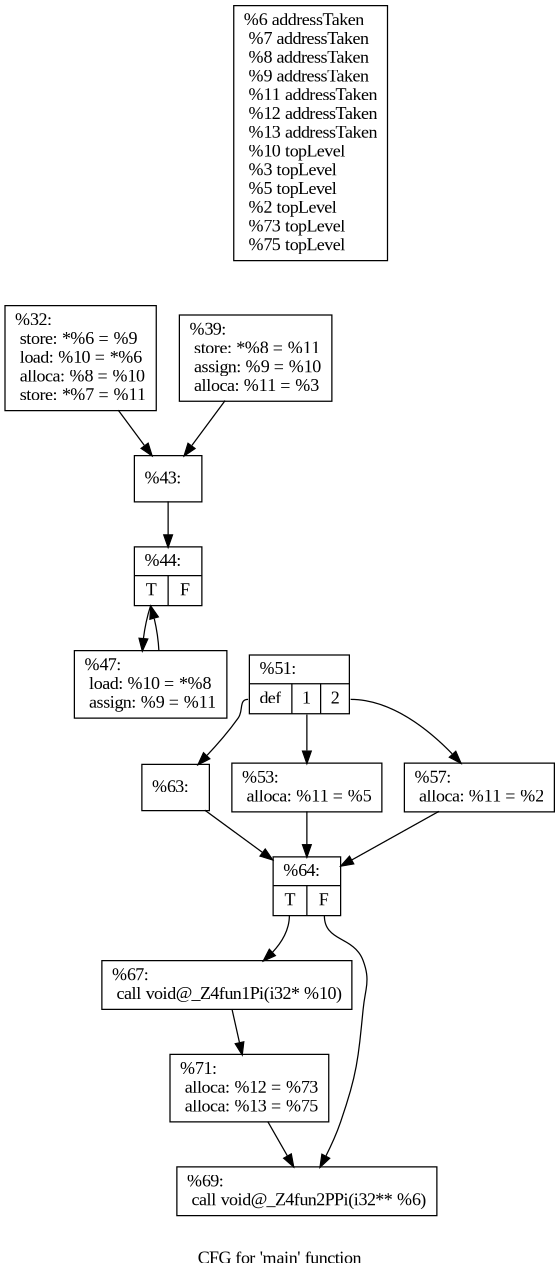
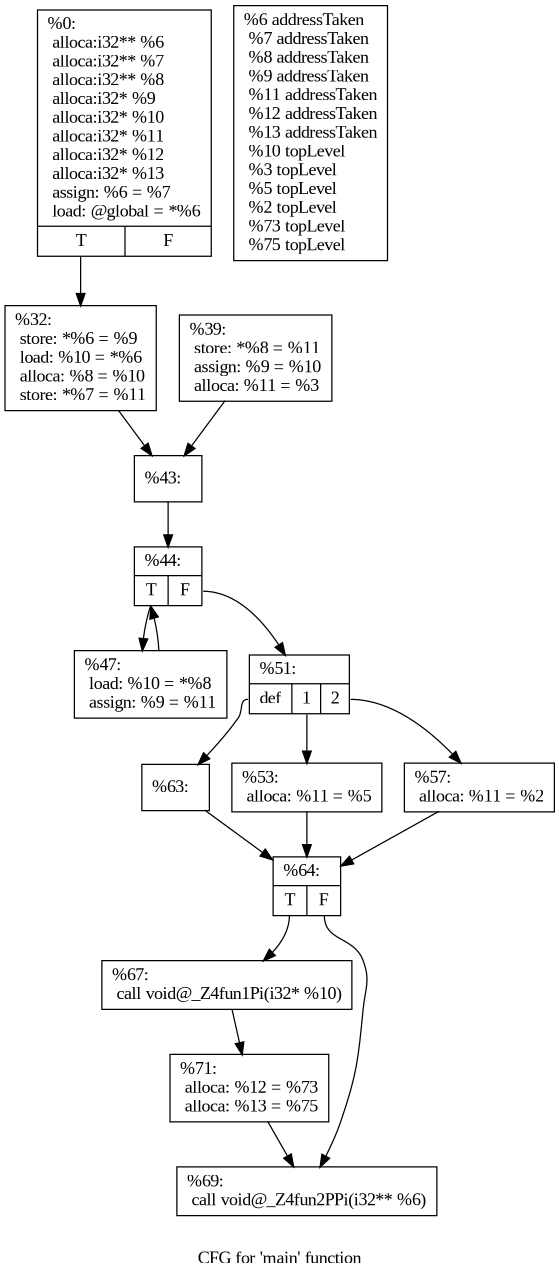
none -> (124, 133)
none -> (247, 609)
